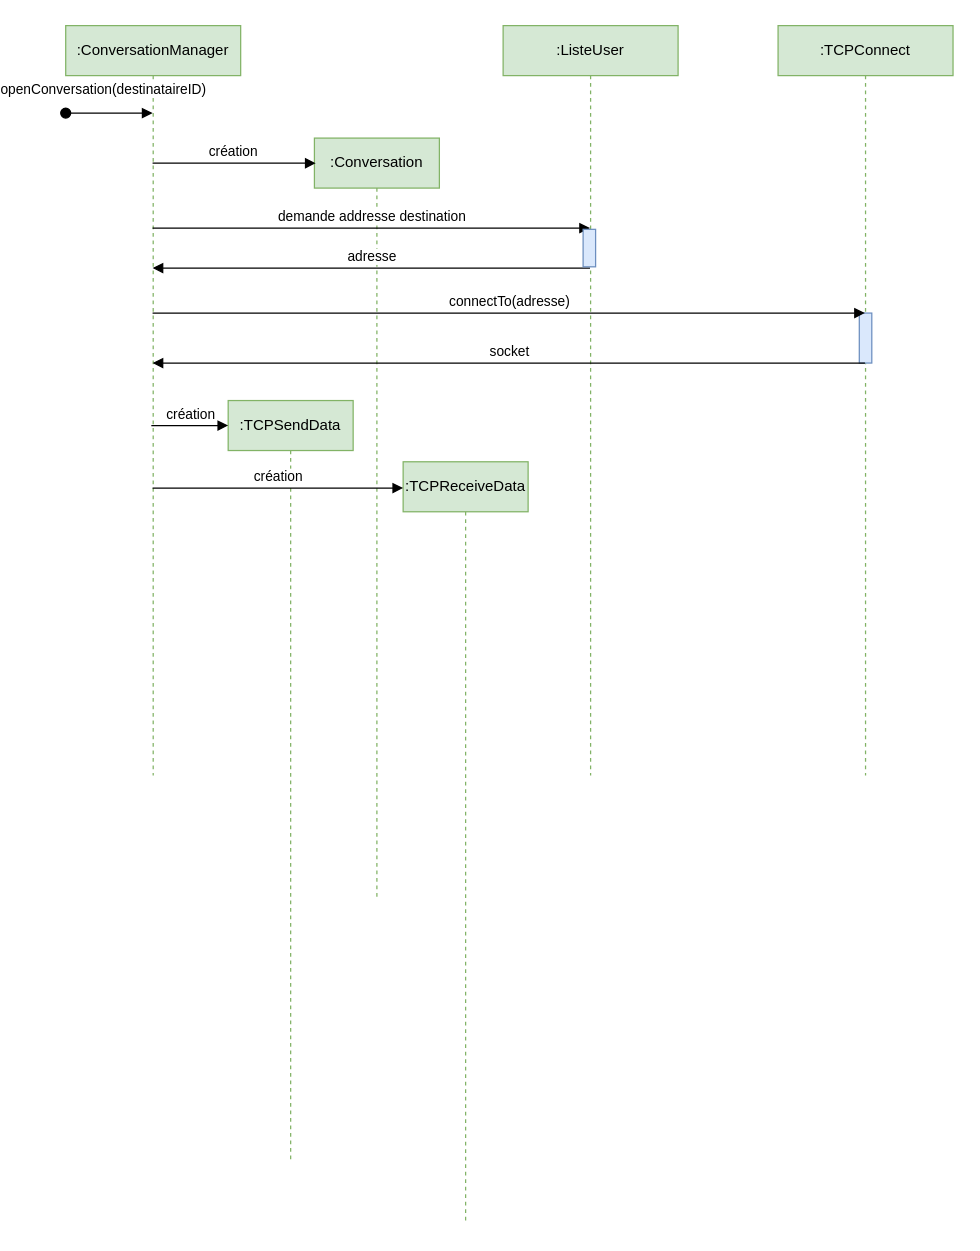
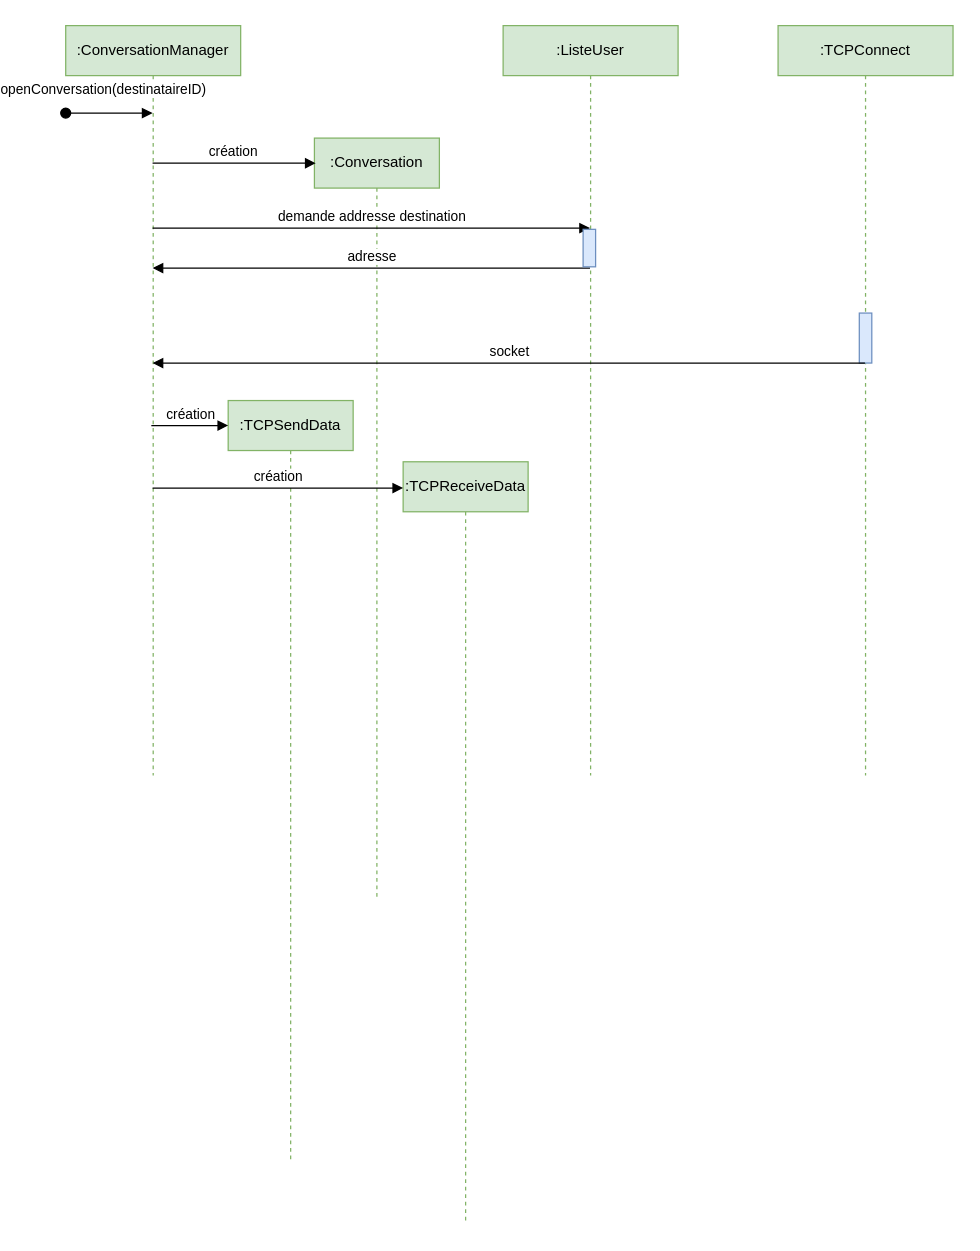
(505, 313) -> none
